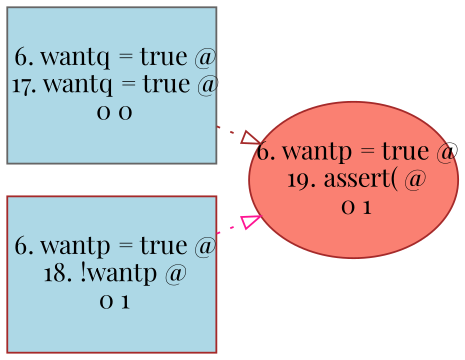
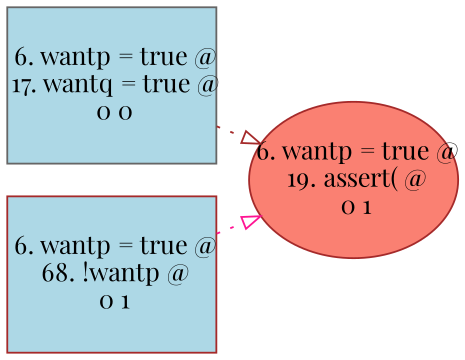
(112, 85) -> (112, 85)
(112, 275) -> (112, 275)
